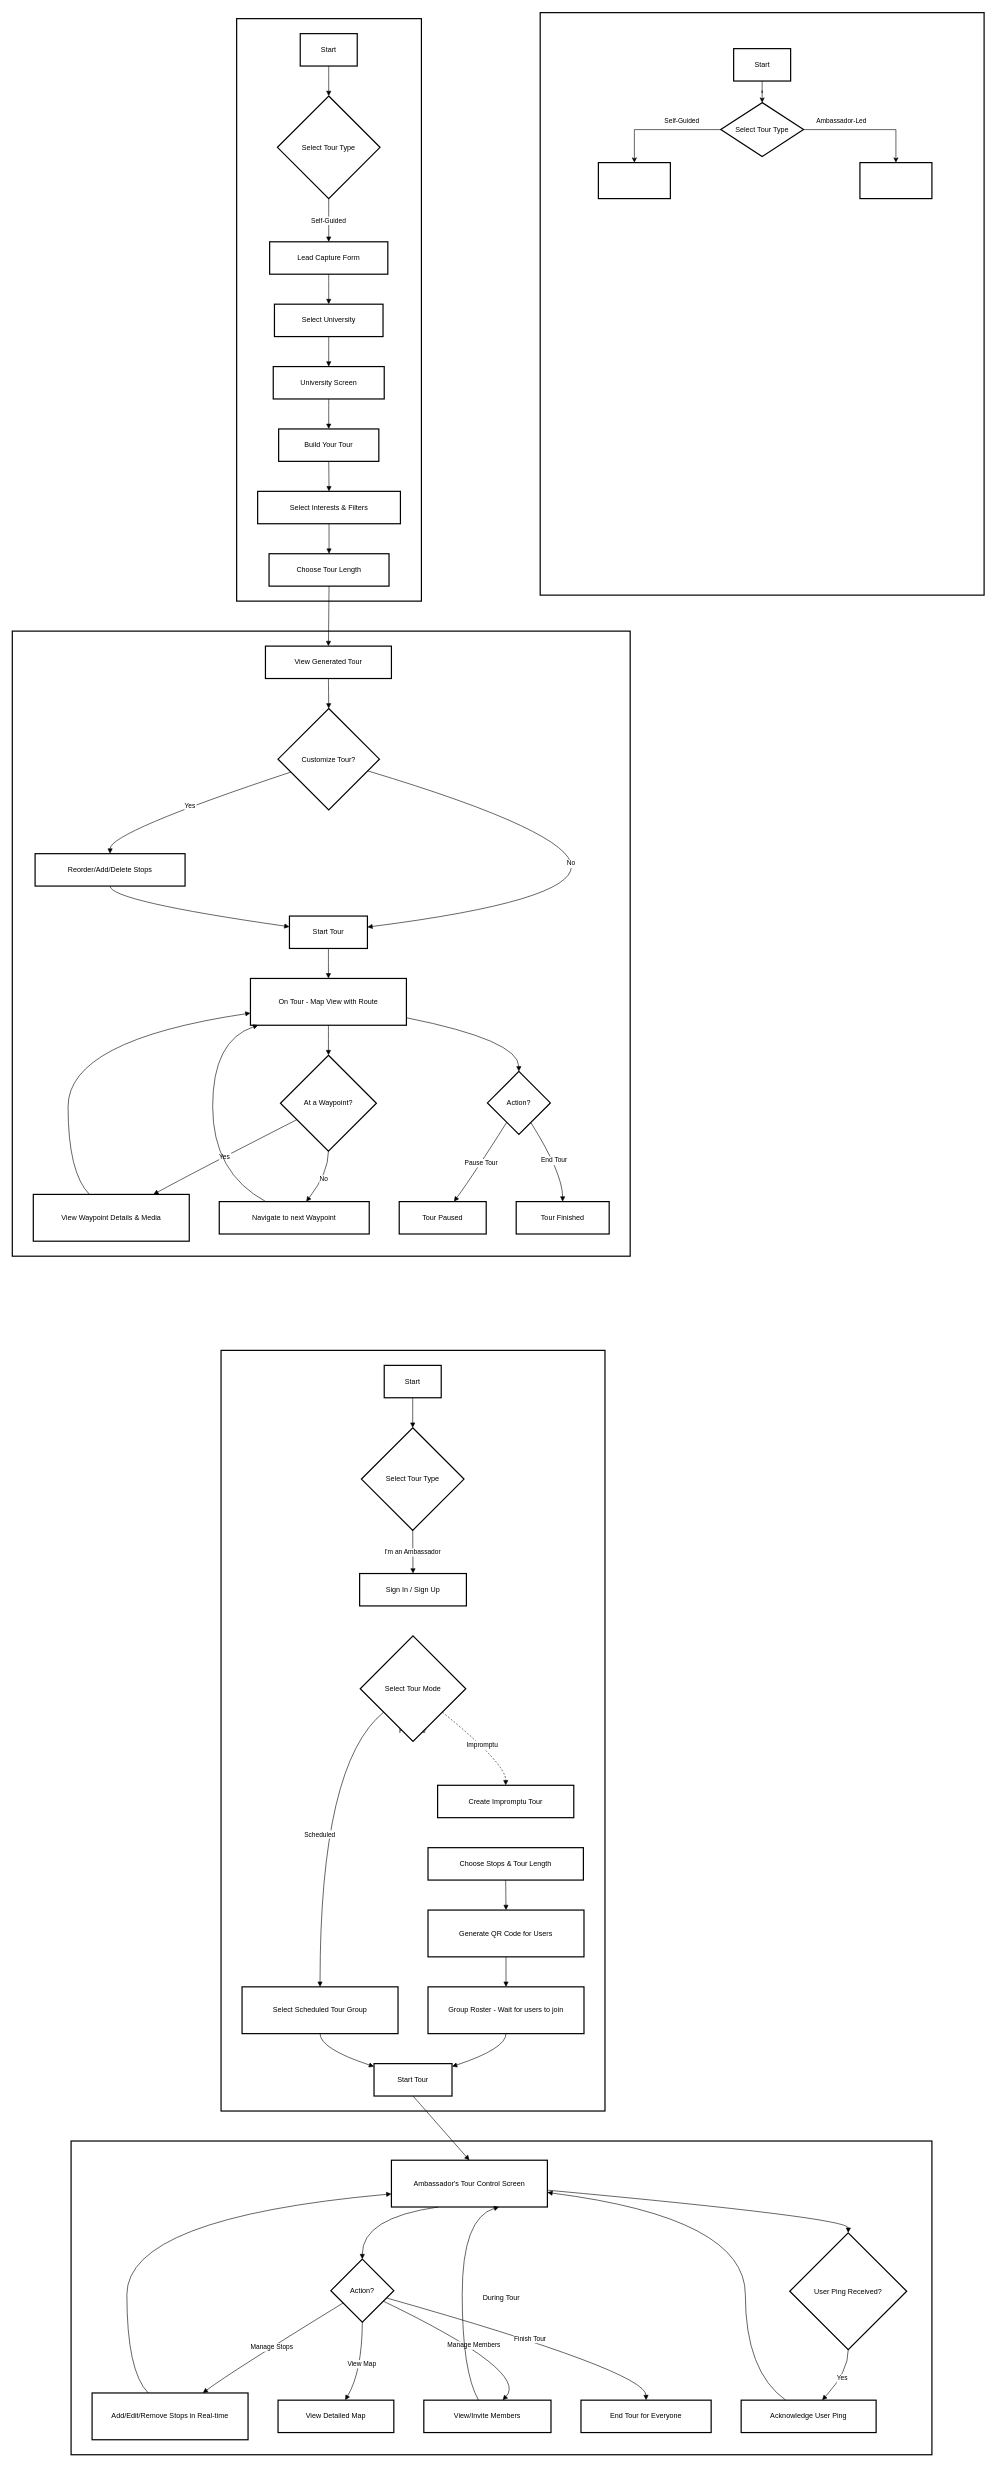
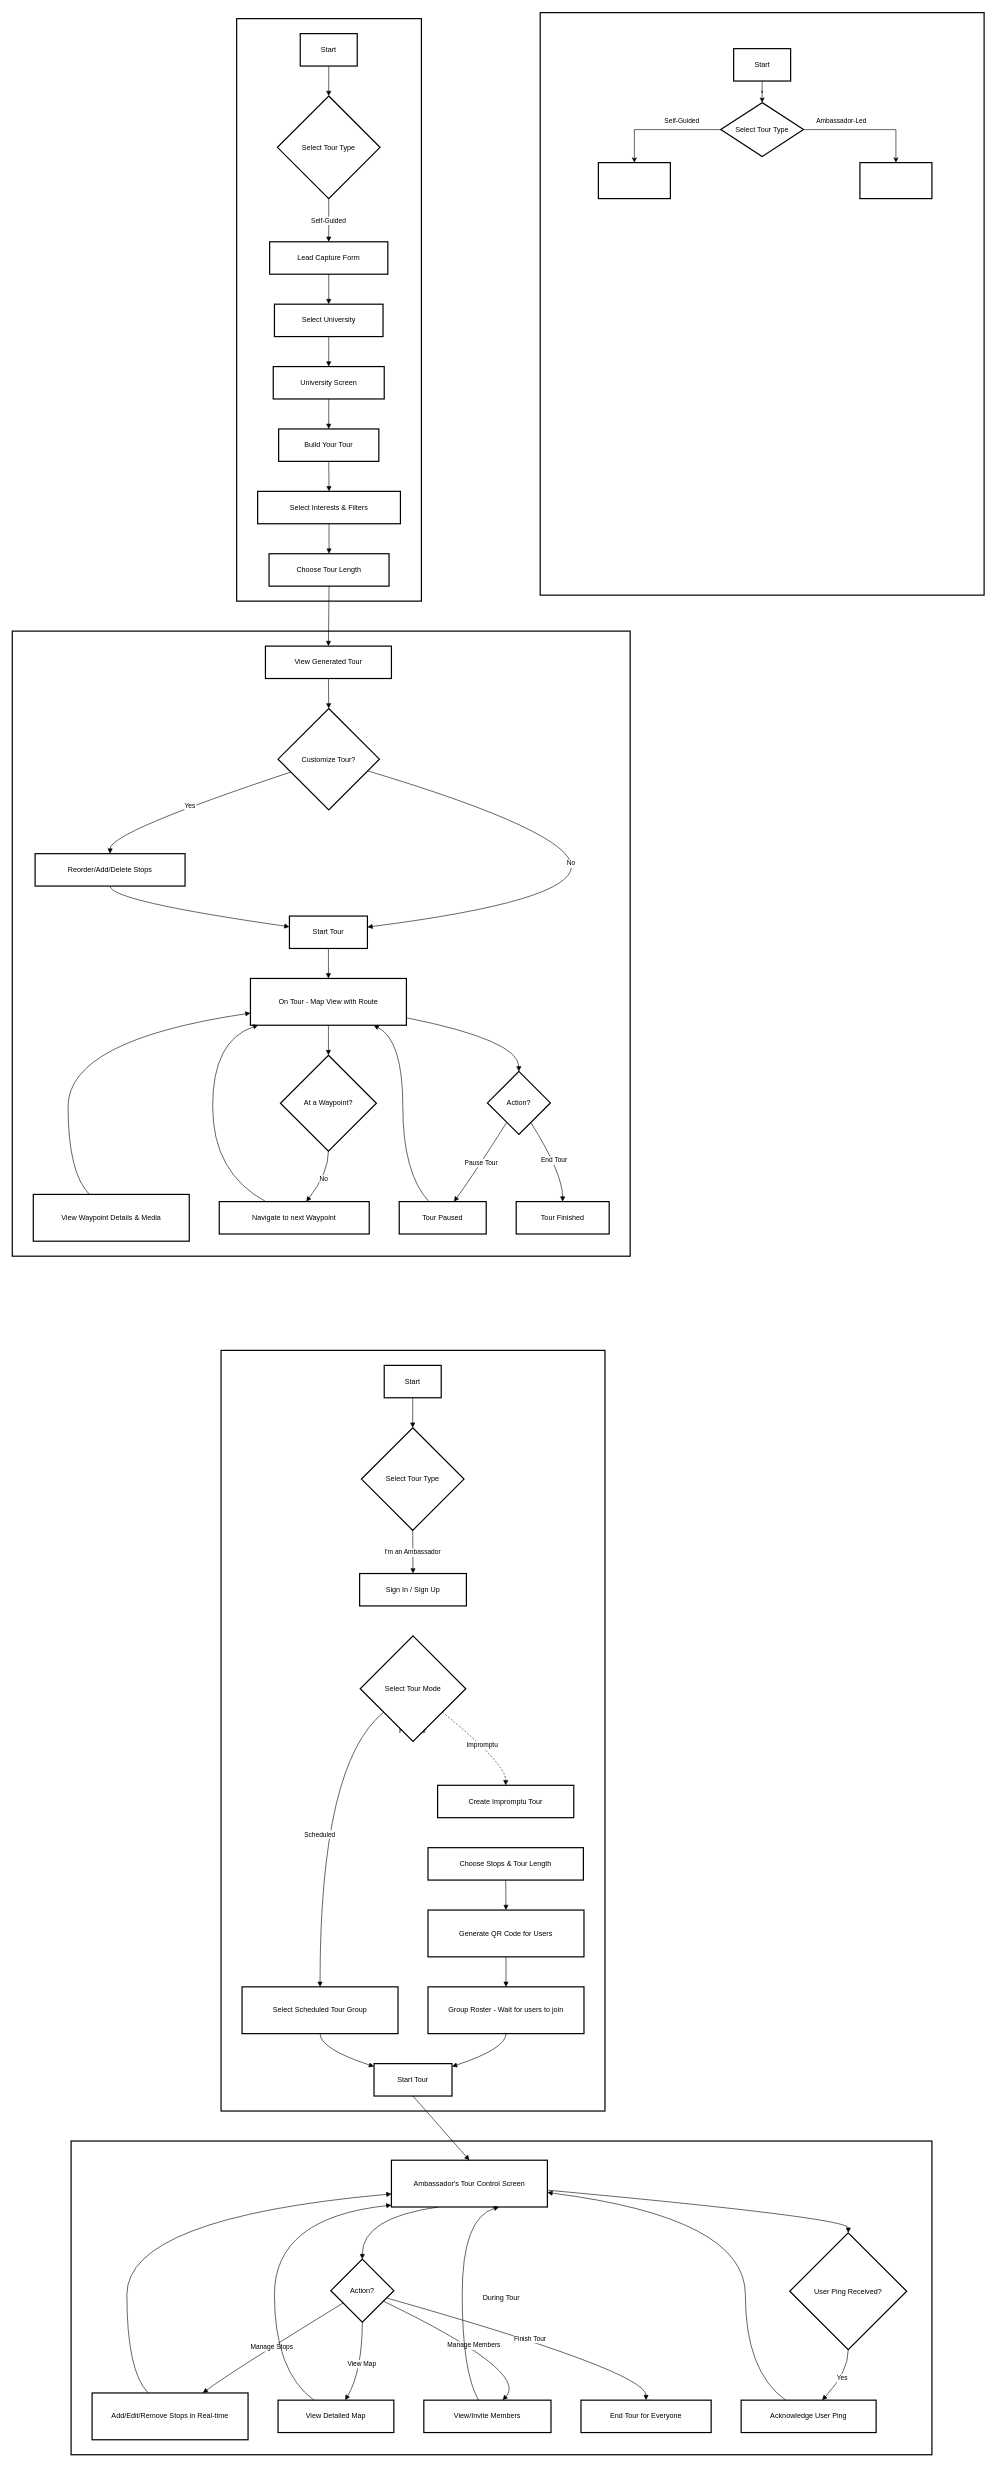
none -> (409, 1163)
(207, 1166) -> none
none -> (309, 2230)
